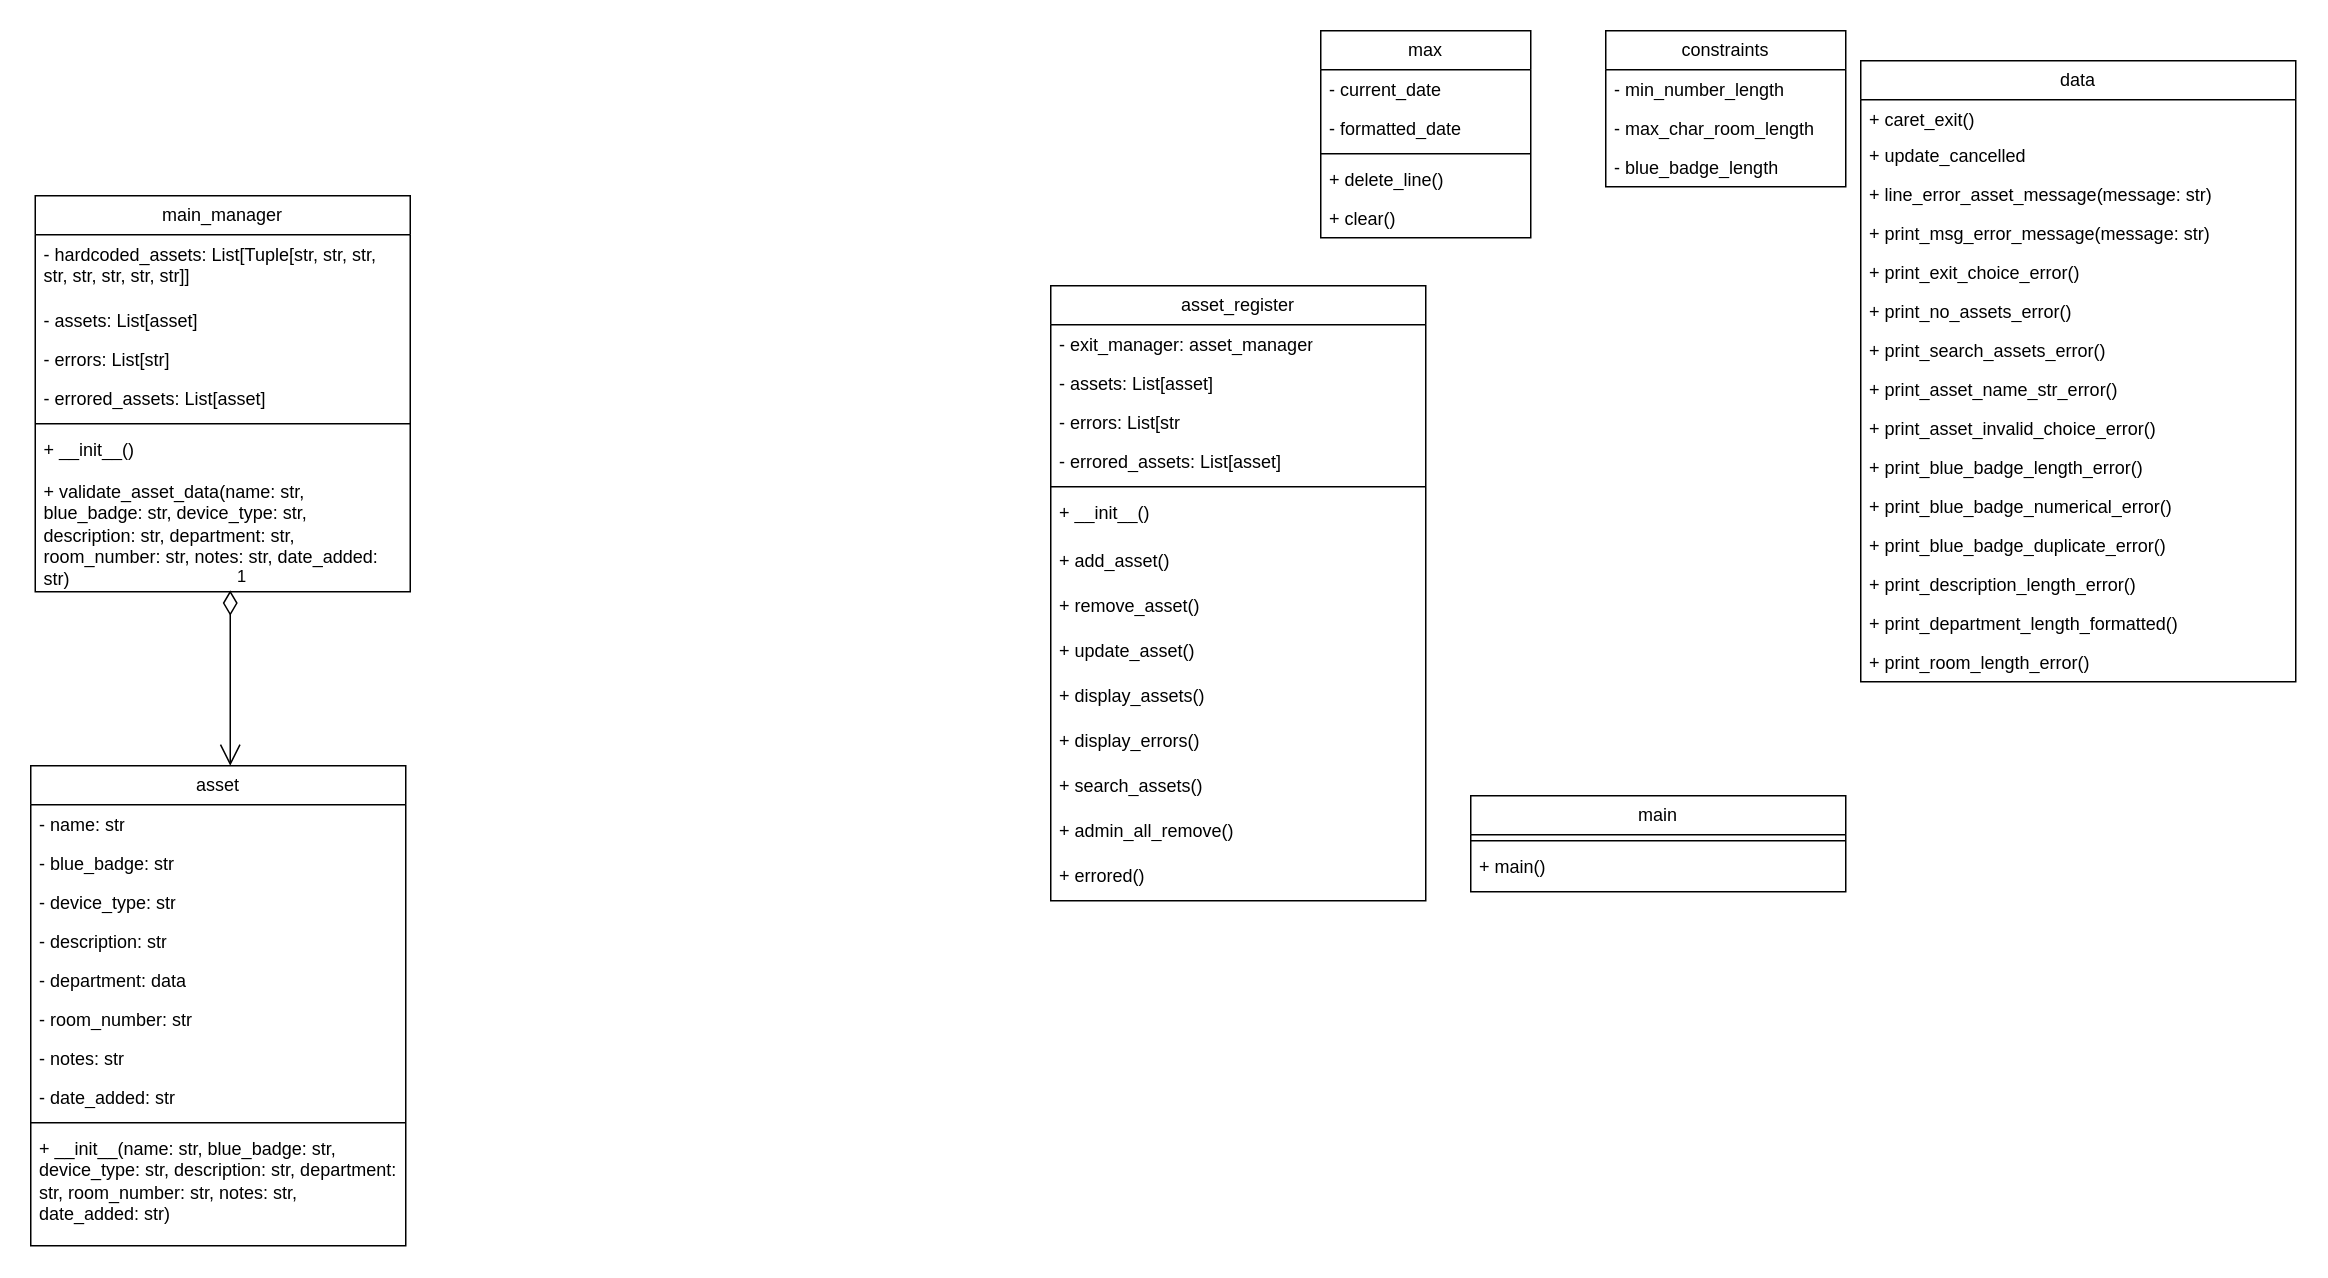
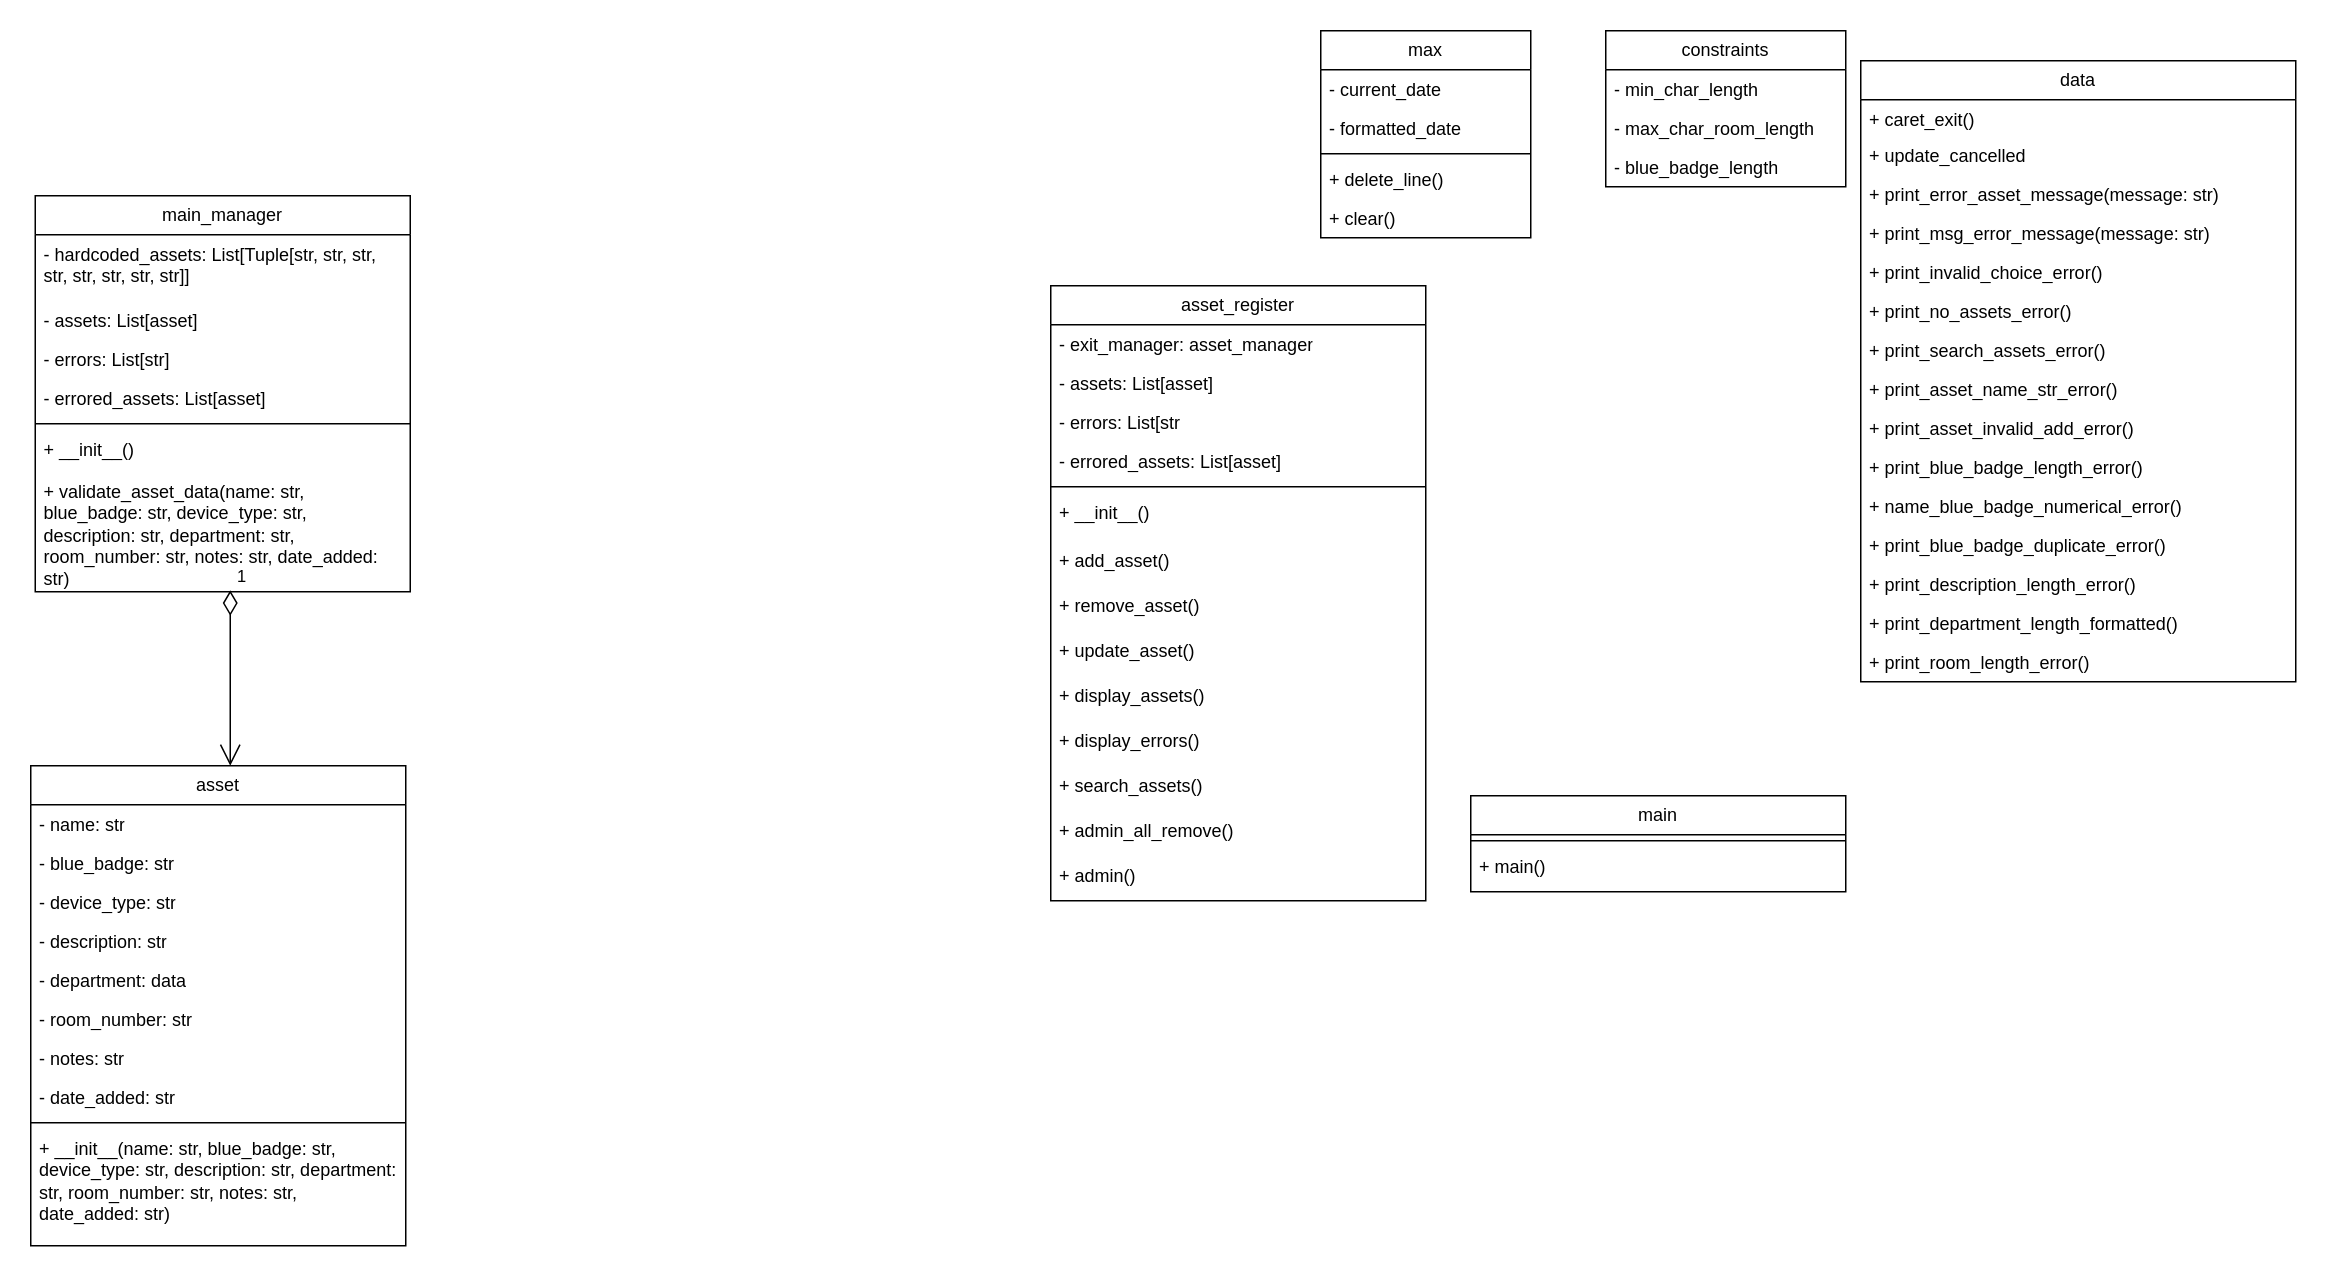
(1703, 91) -> (1693, 91)
(2060, 196) -> (2067, 196)
(1996, 274) -> (2007, 274)
(2037, 430) -> (2024, 430)
(2039, 508) -> (2037, 508)
(1113, 877) -> (1100, 877)
